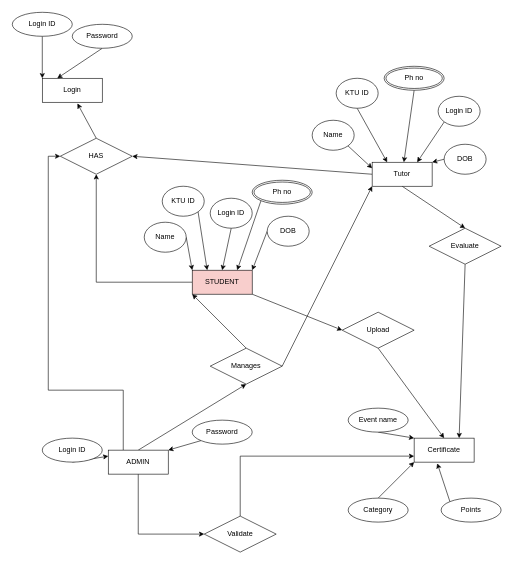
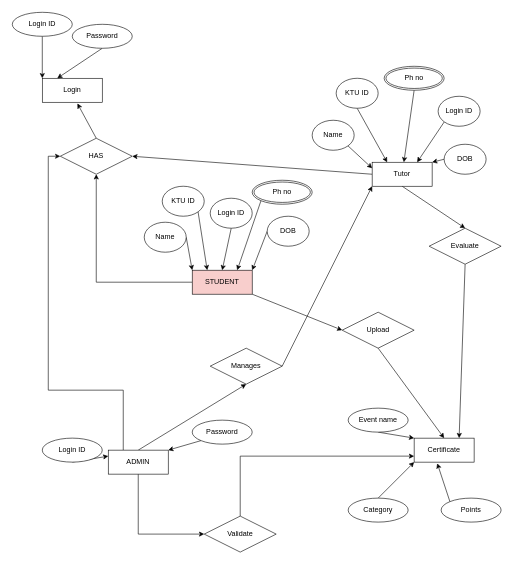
(221, 323) -> none
